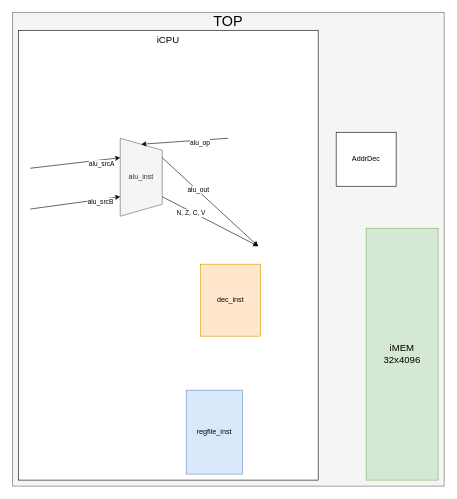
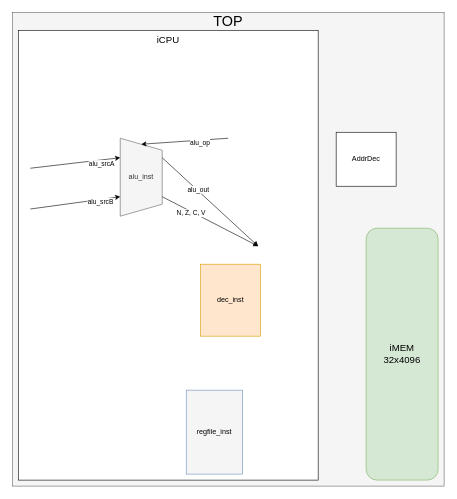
(402, 354) -> (402, 354)
(215, 432) -> (215, 432)
